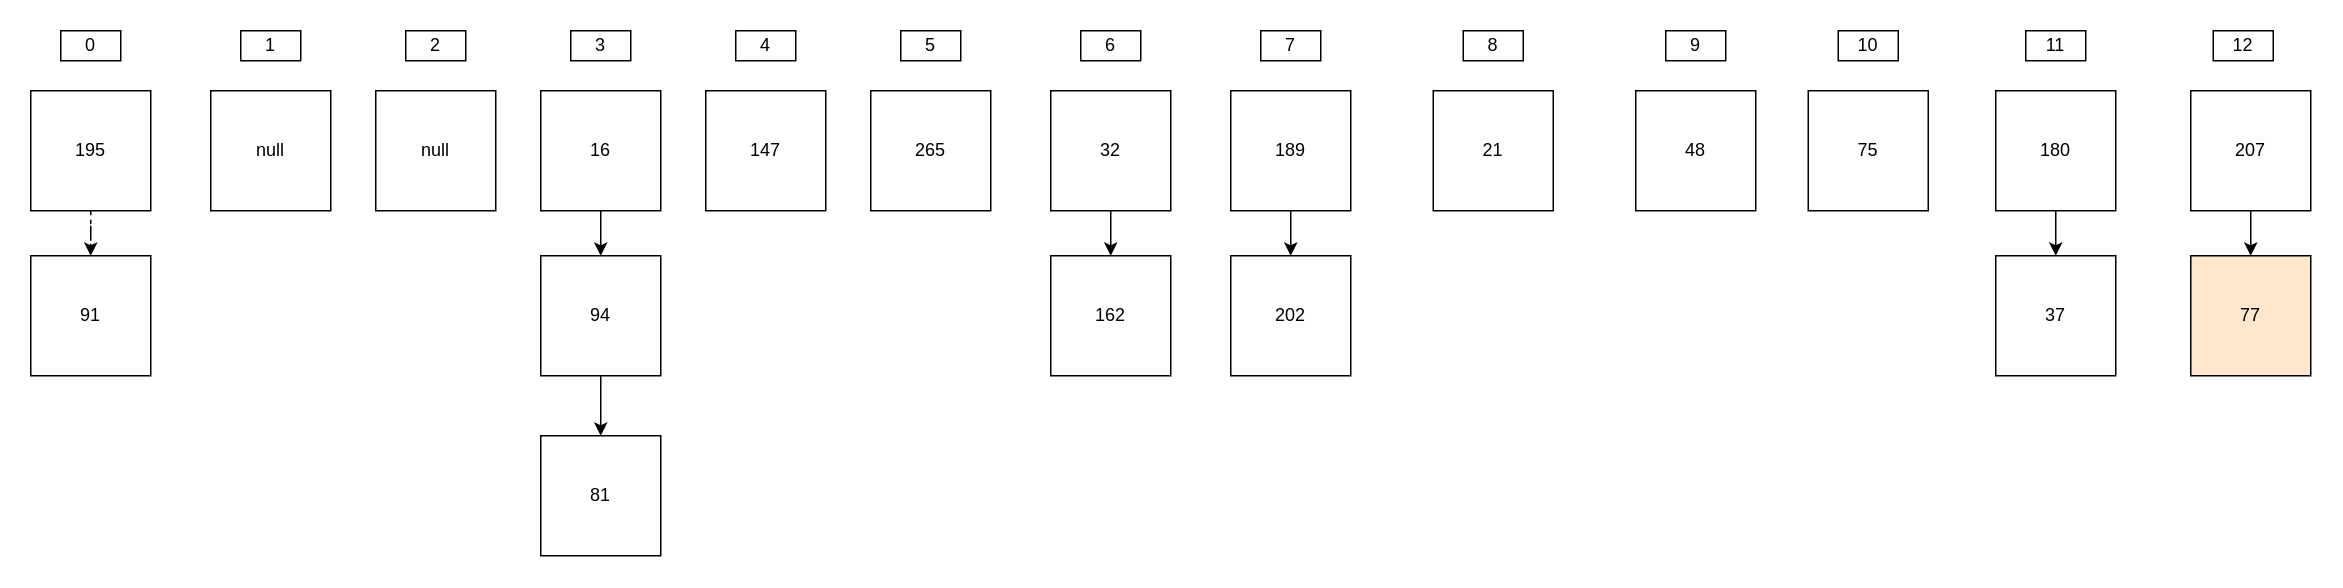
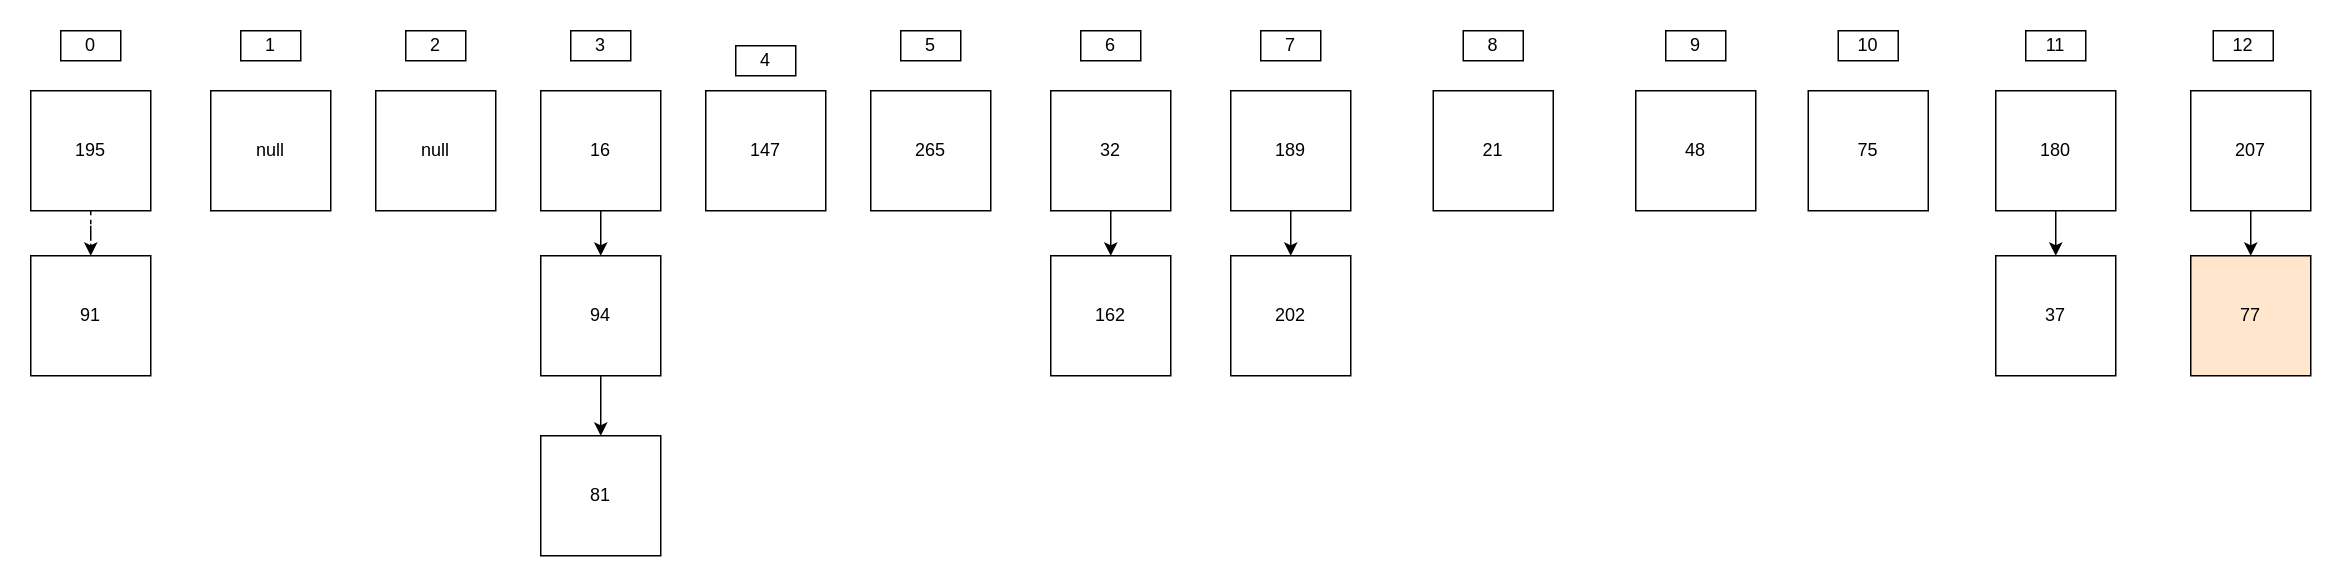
(766, 46) -> (766, 61)
